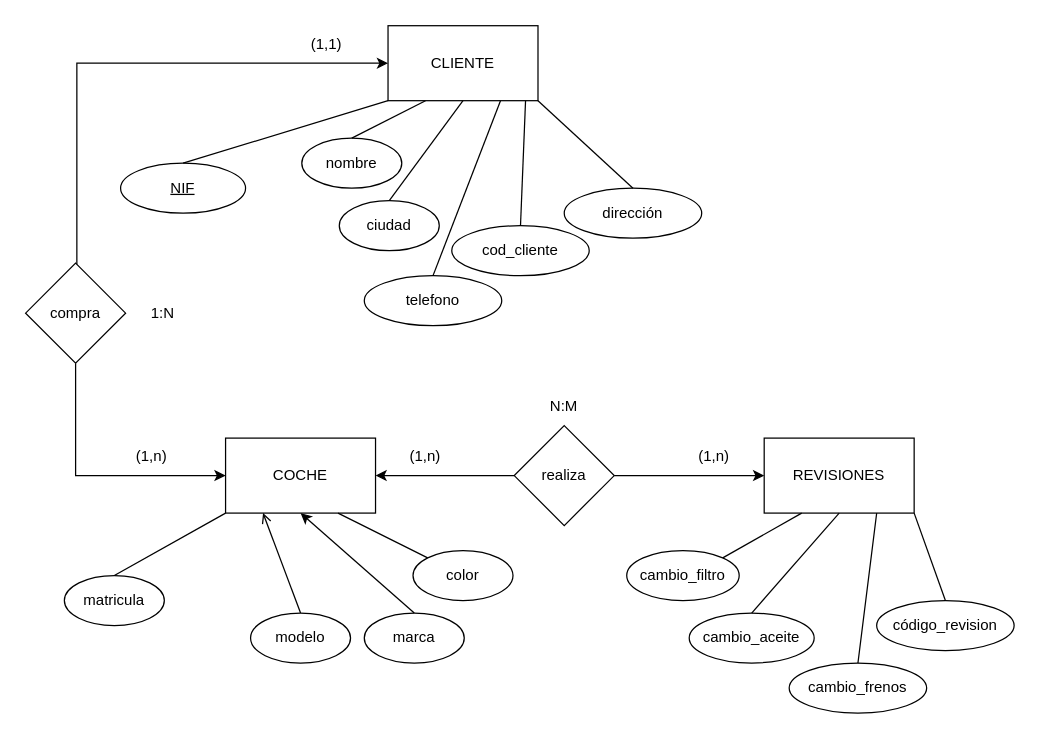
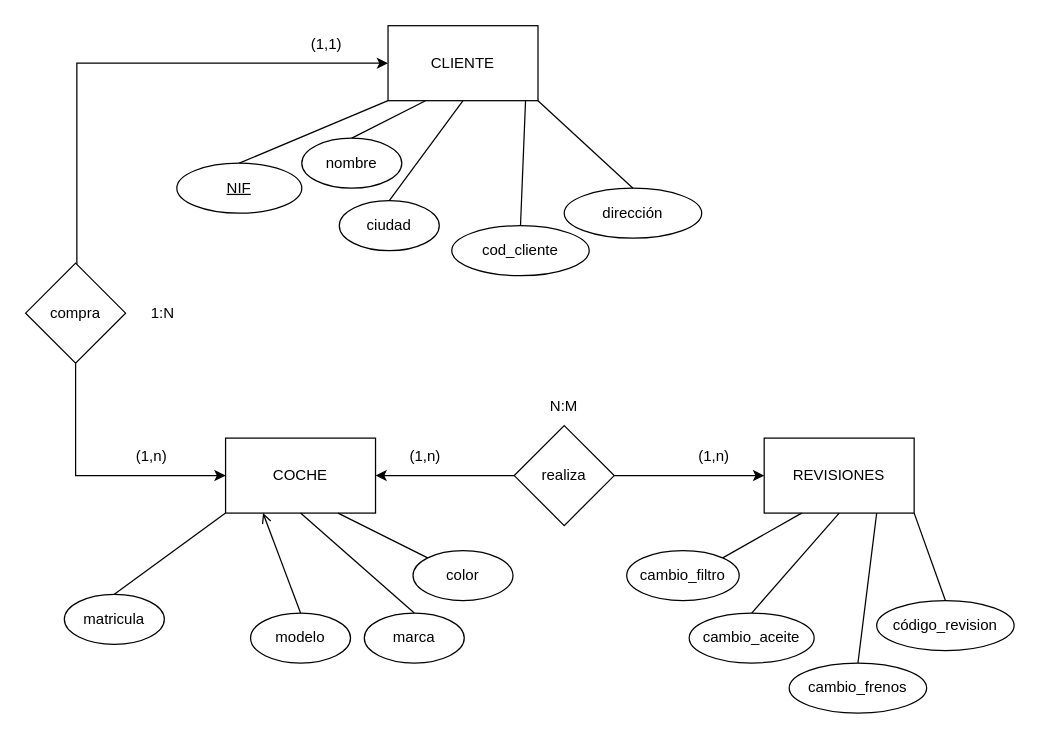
(183, 188) -> (239, 188)
(467, 189) -> none
(433, 301) -> none
(307, 519) -> (304, 516)
(114, 601) -> (114, 619)
